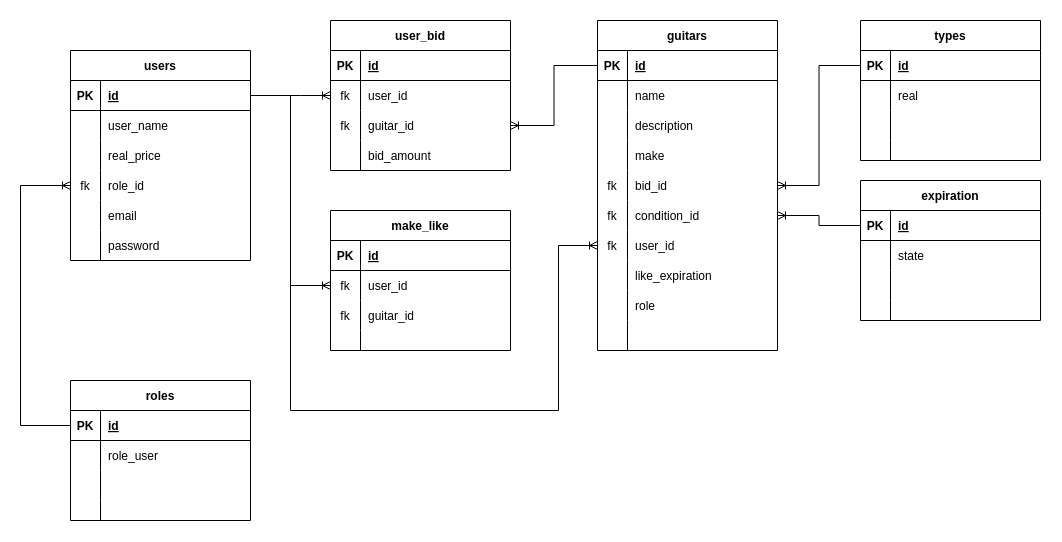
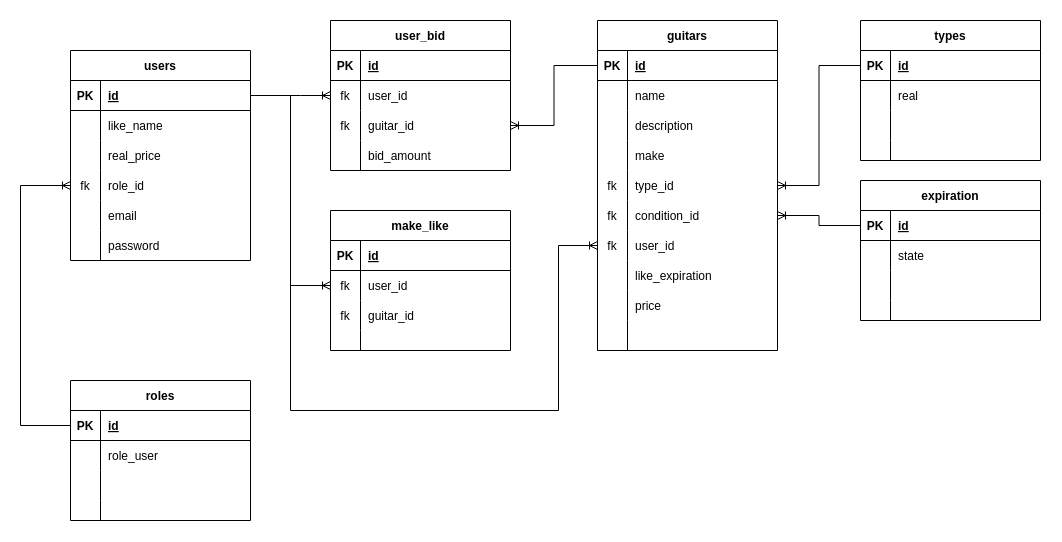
(138, 126) -> (135, 126)
(652, 186) -> (657, 186)
(647, 306) -> (650, 306)
